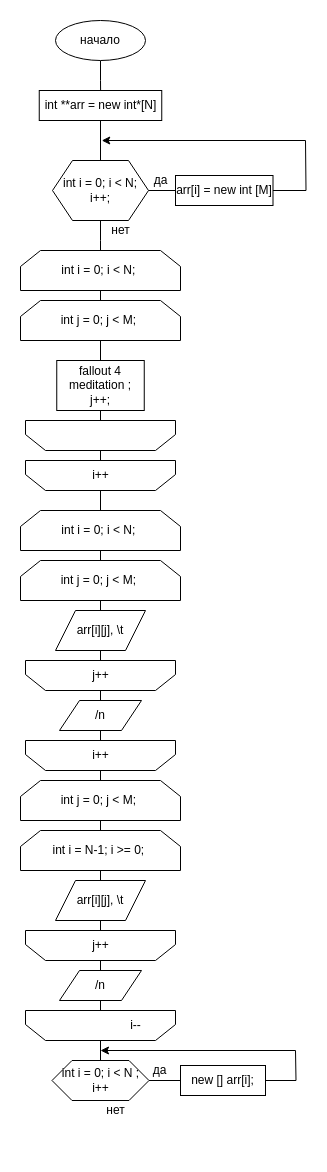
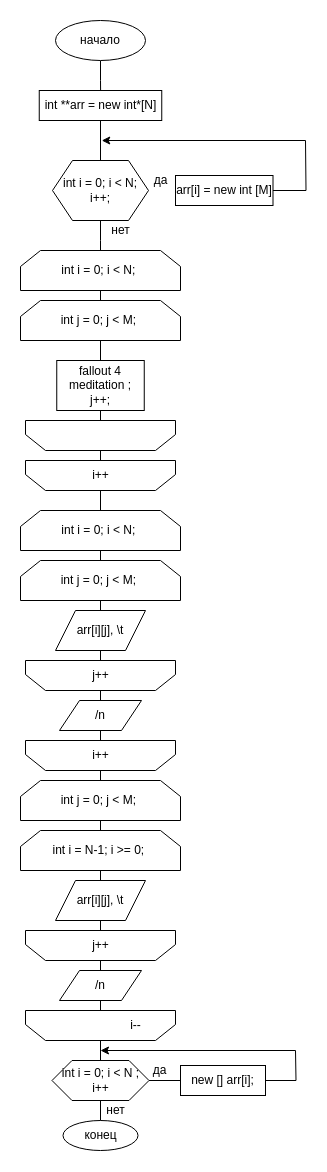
(163, 191) -> none
none -> (101, 1111)
none -> (101, 1136)
